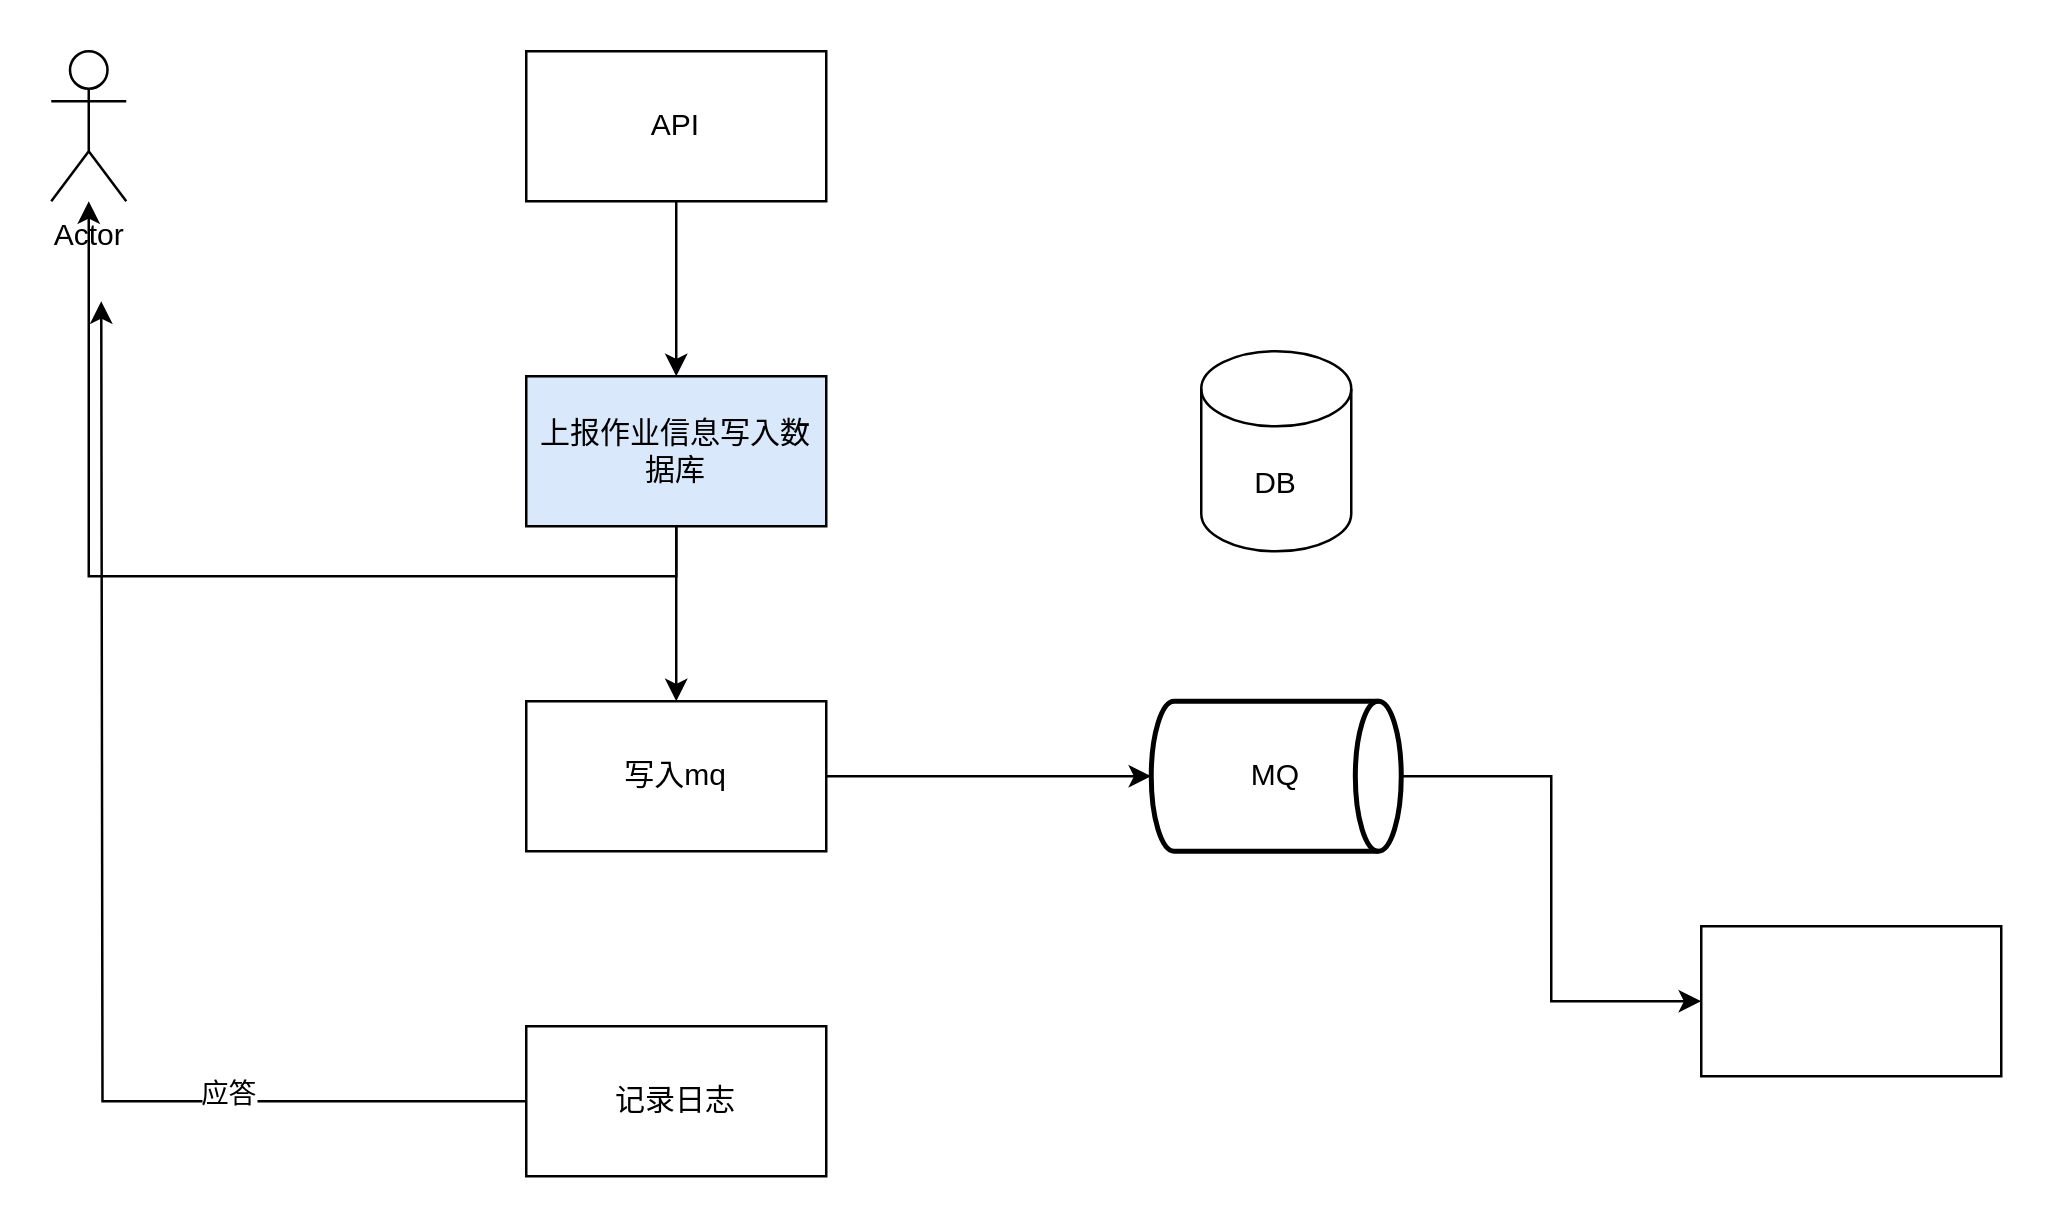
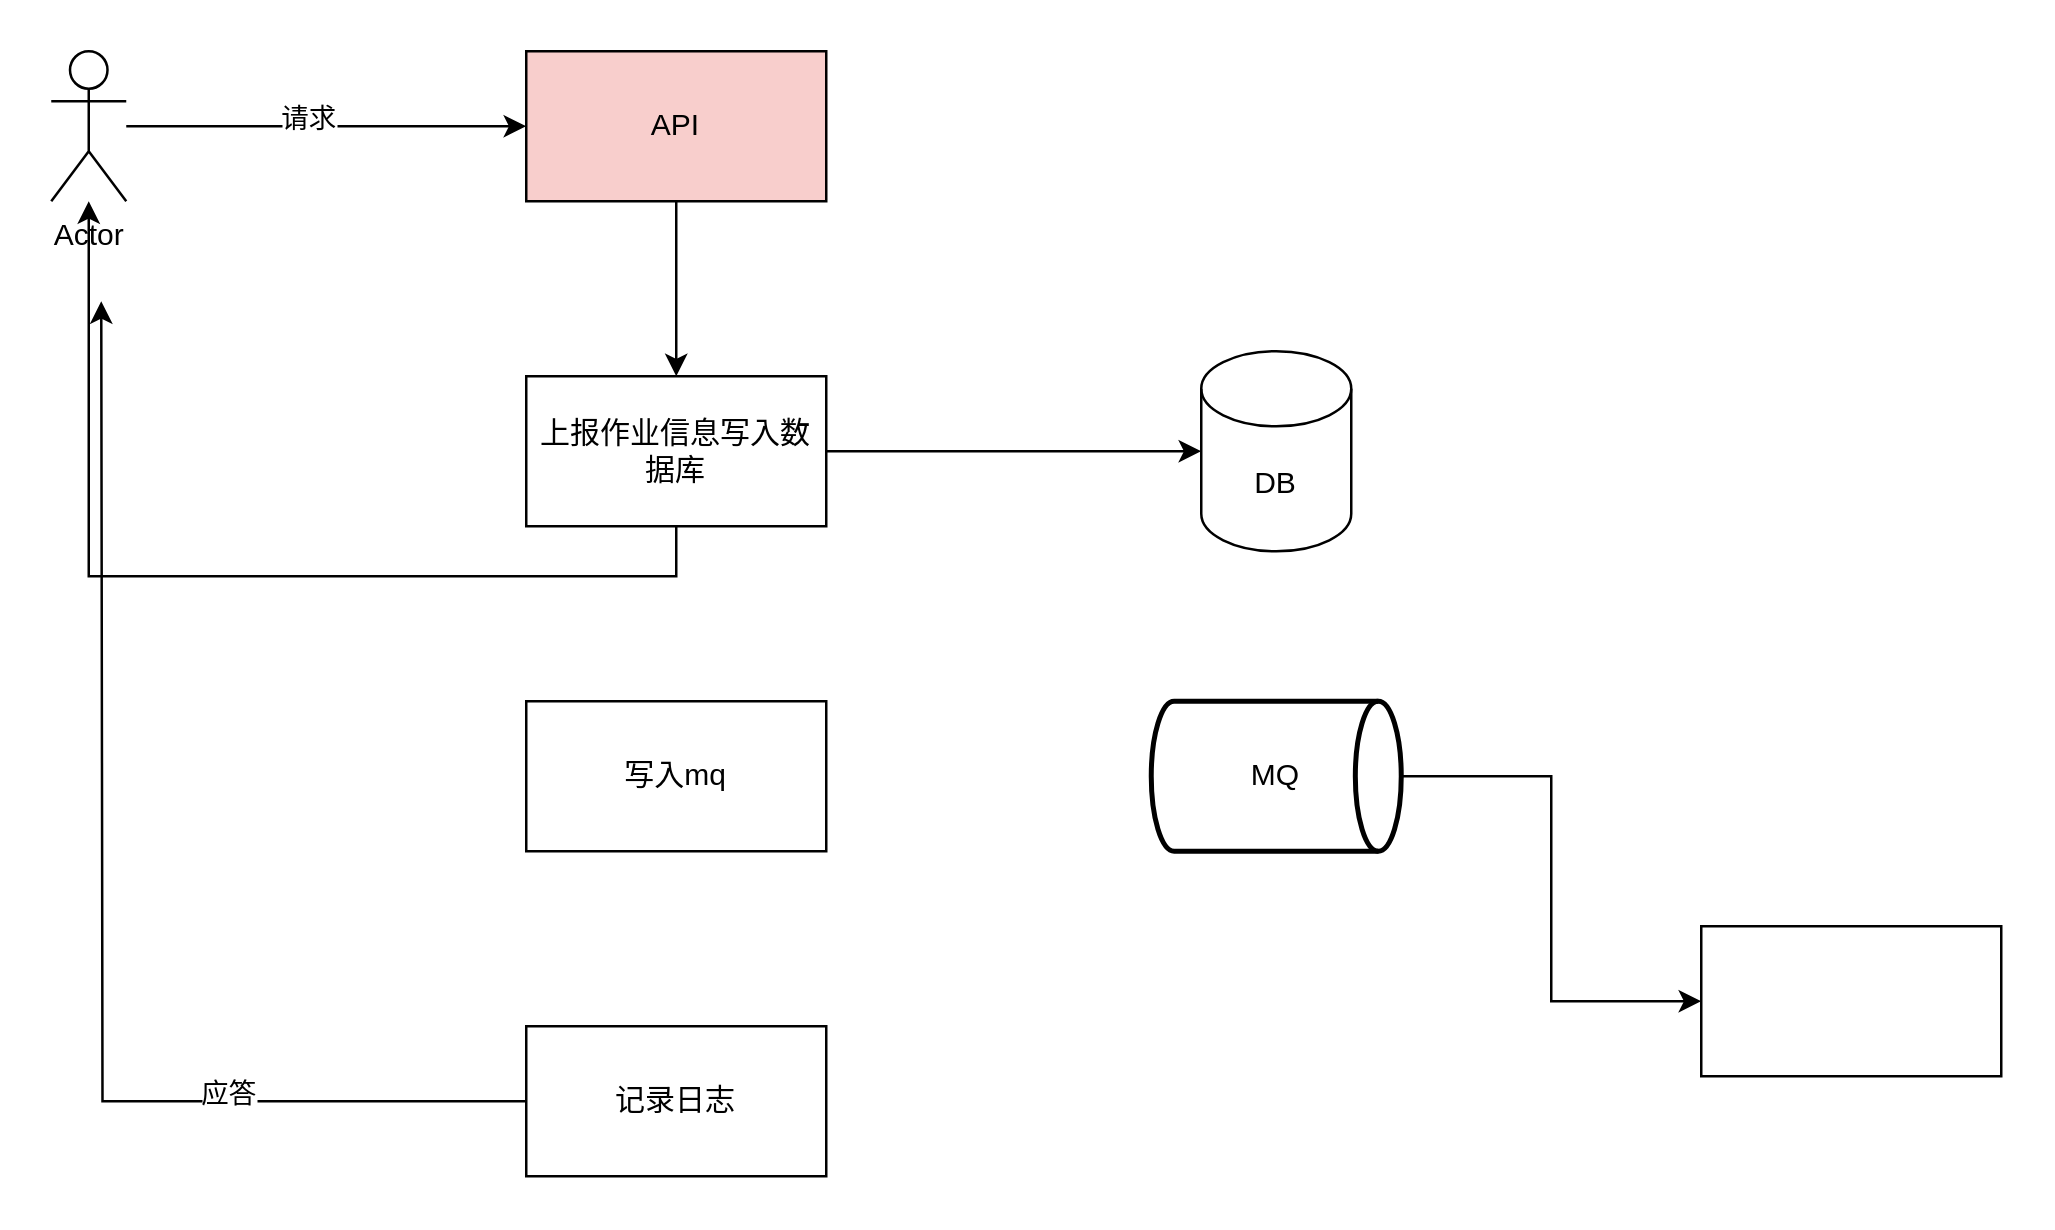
none -> (318, 126)
(676, 126) -> (676, 126)
(676, 451) -> (676, 451)
(676, 632) -> (1005, 451)
(980, 776) -> none
